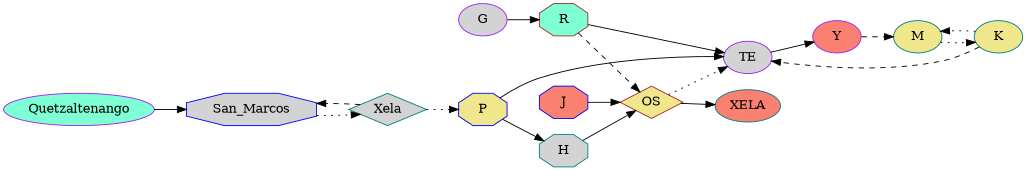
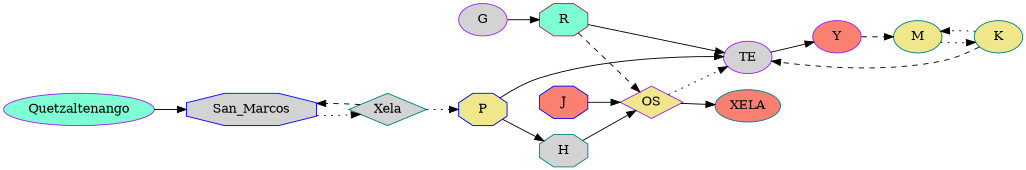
(651, 102) -> (651, 102)
